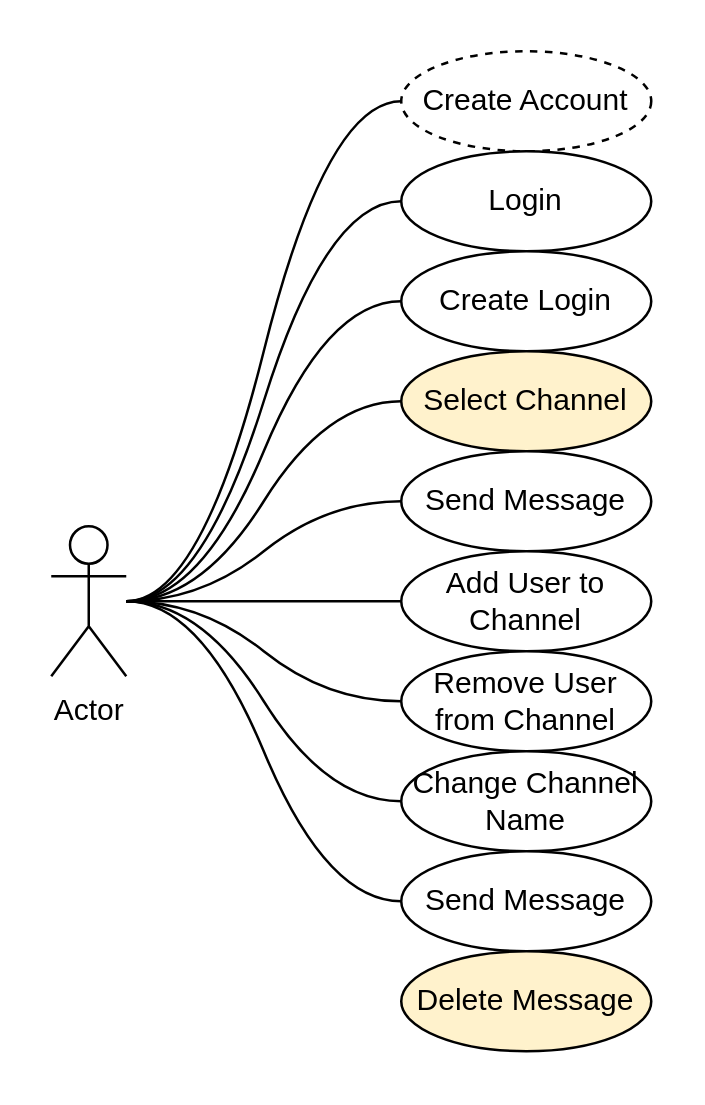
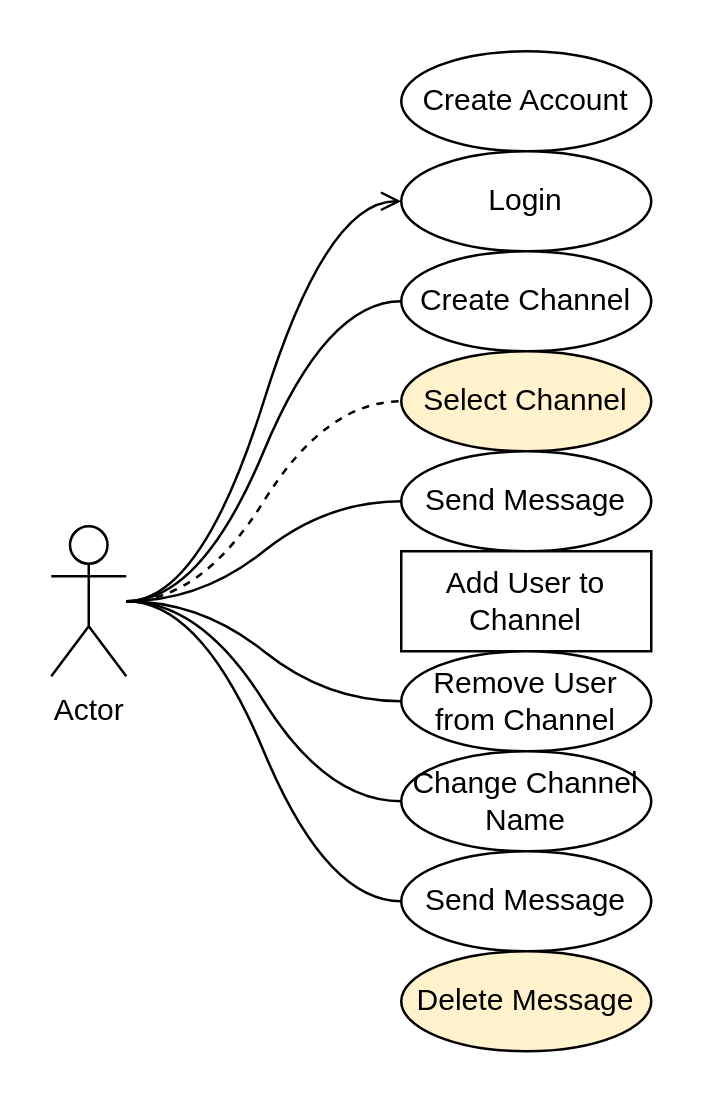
(526, 101) -> (526, 101)
(339, 238) -> (336, 240)
(526, 301) -> (526, 301)
(271, 323) -> none
(275, 485) -> (275, 485)
(284, 601) -> none
(526, 601) -> (526, 601)
